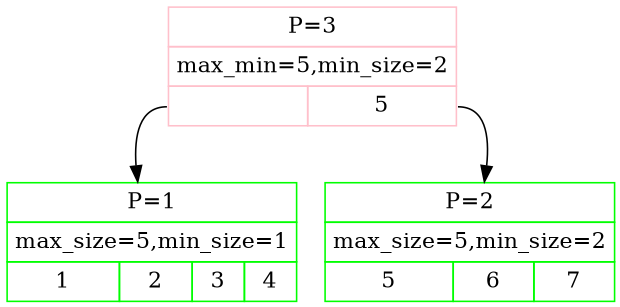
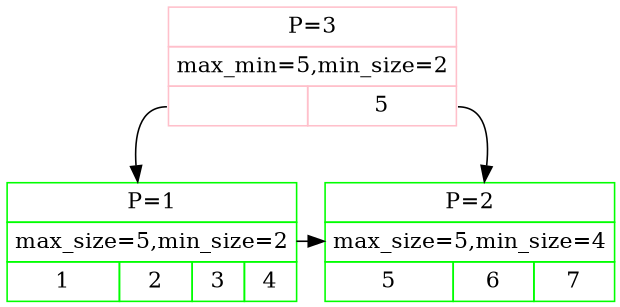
(152, 241) -> (152, 241)
none -> (302, 241)
(470, 241) -> (470, 241)
